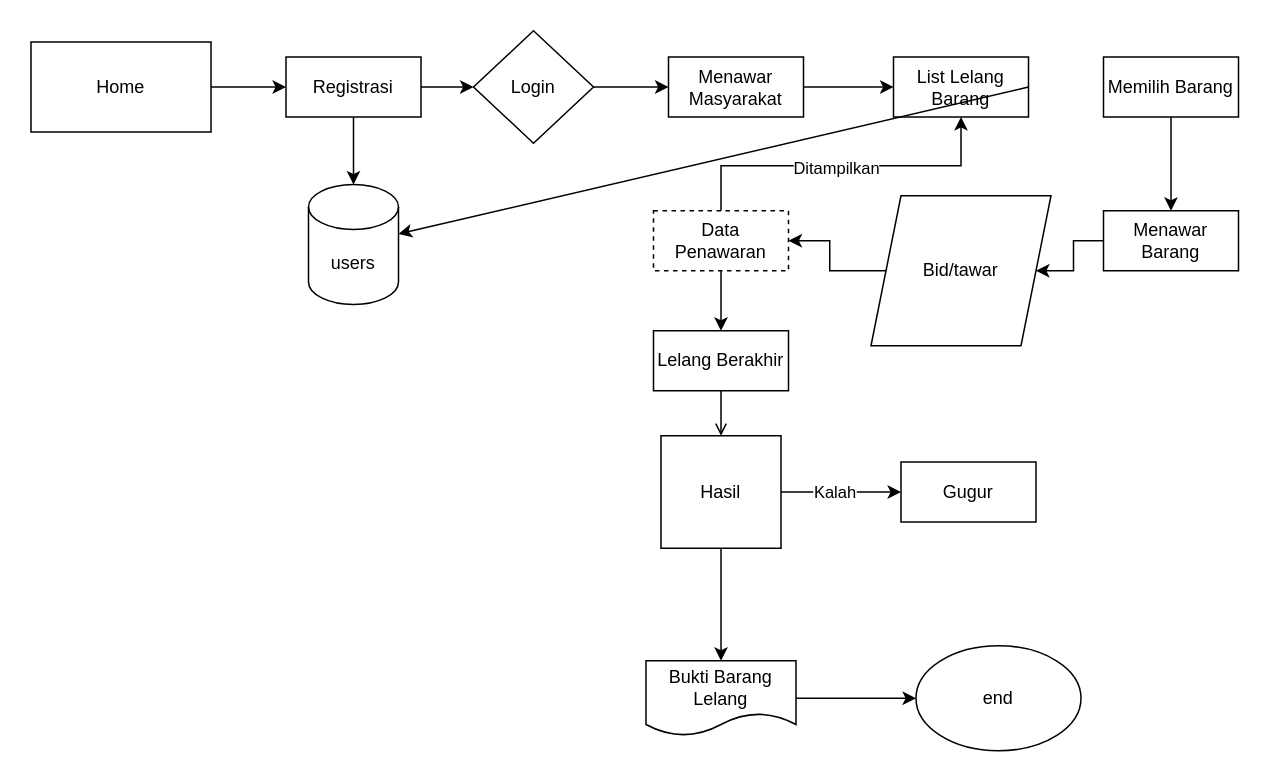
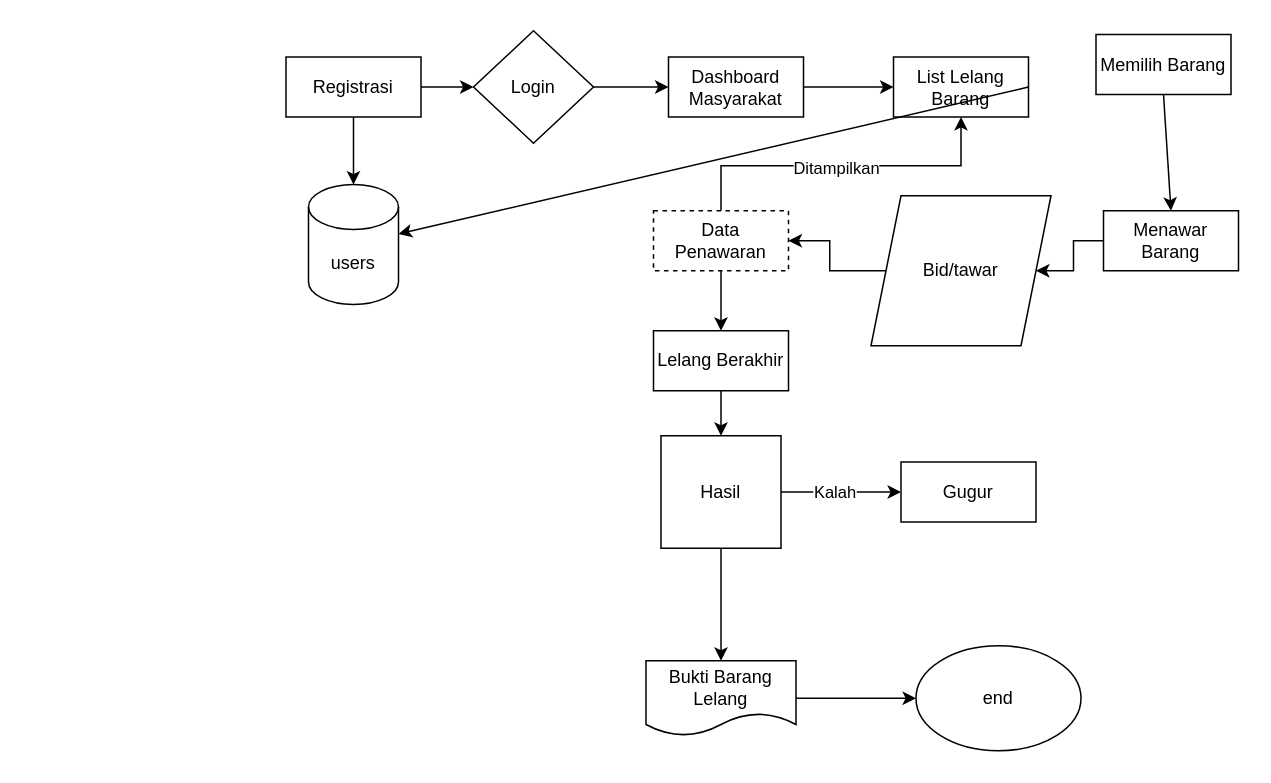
(121, 87) -> none
(243, 87) -> none
(1171, 87) -> (1163, 65)
(736, 88) -> (736, 88)
(721, 426) -> (721, 424)
